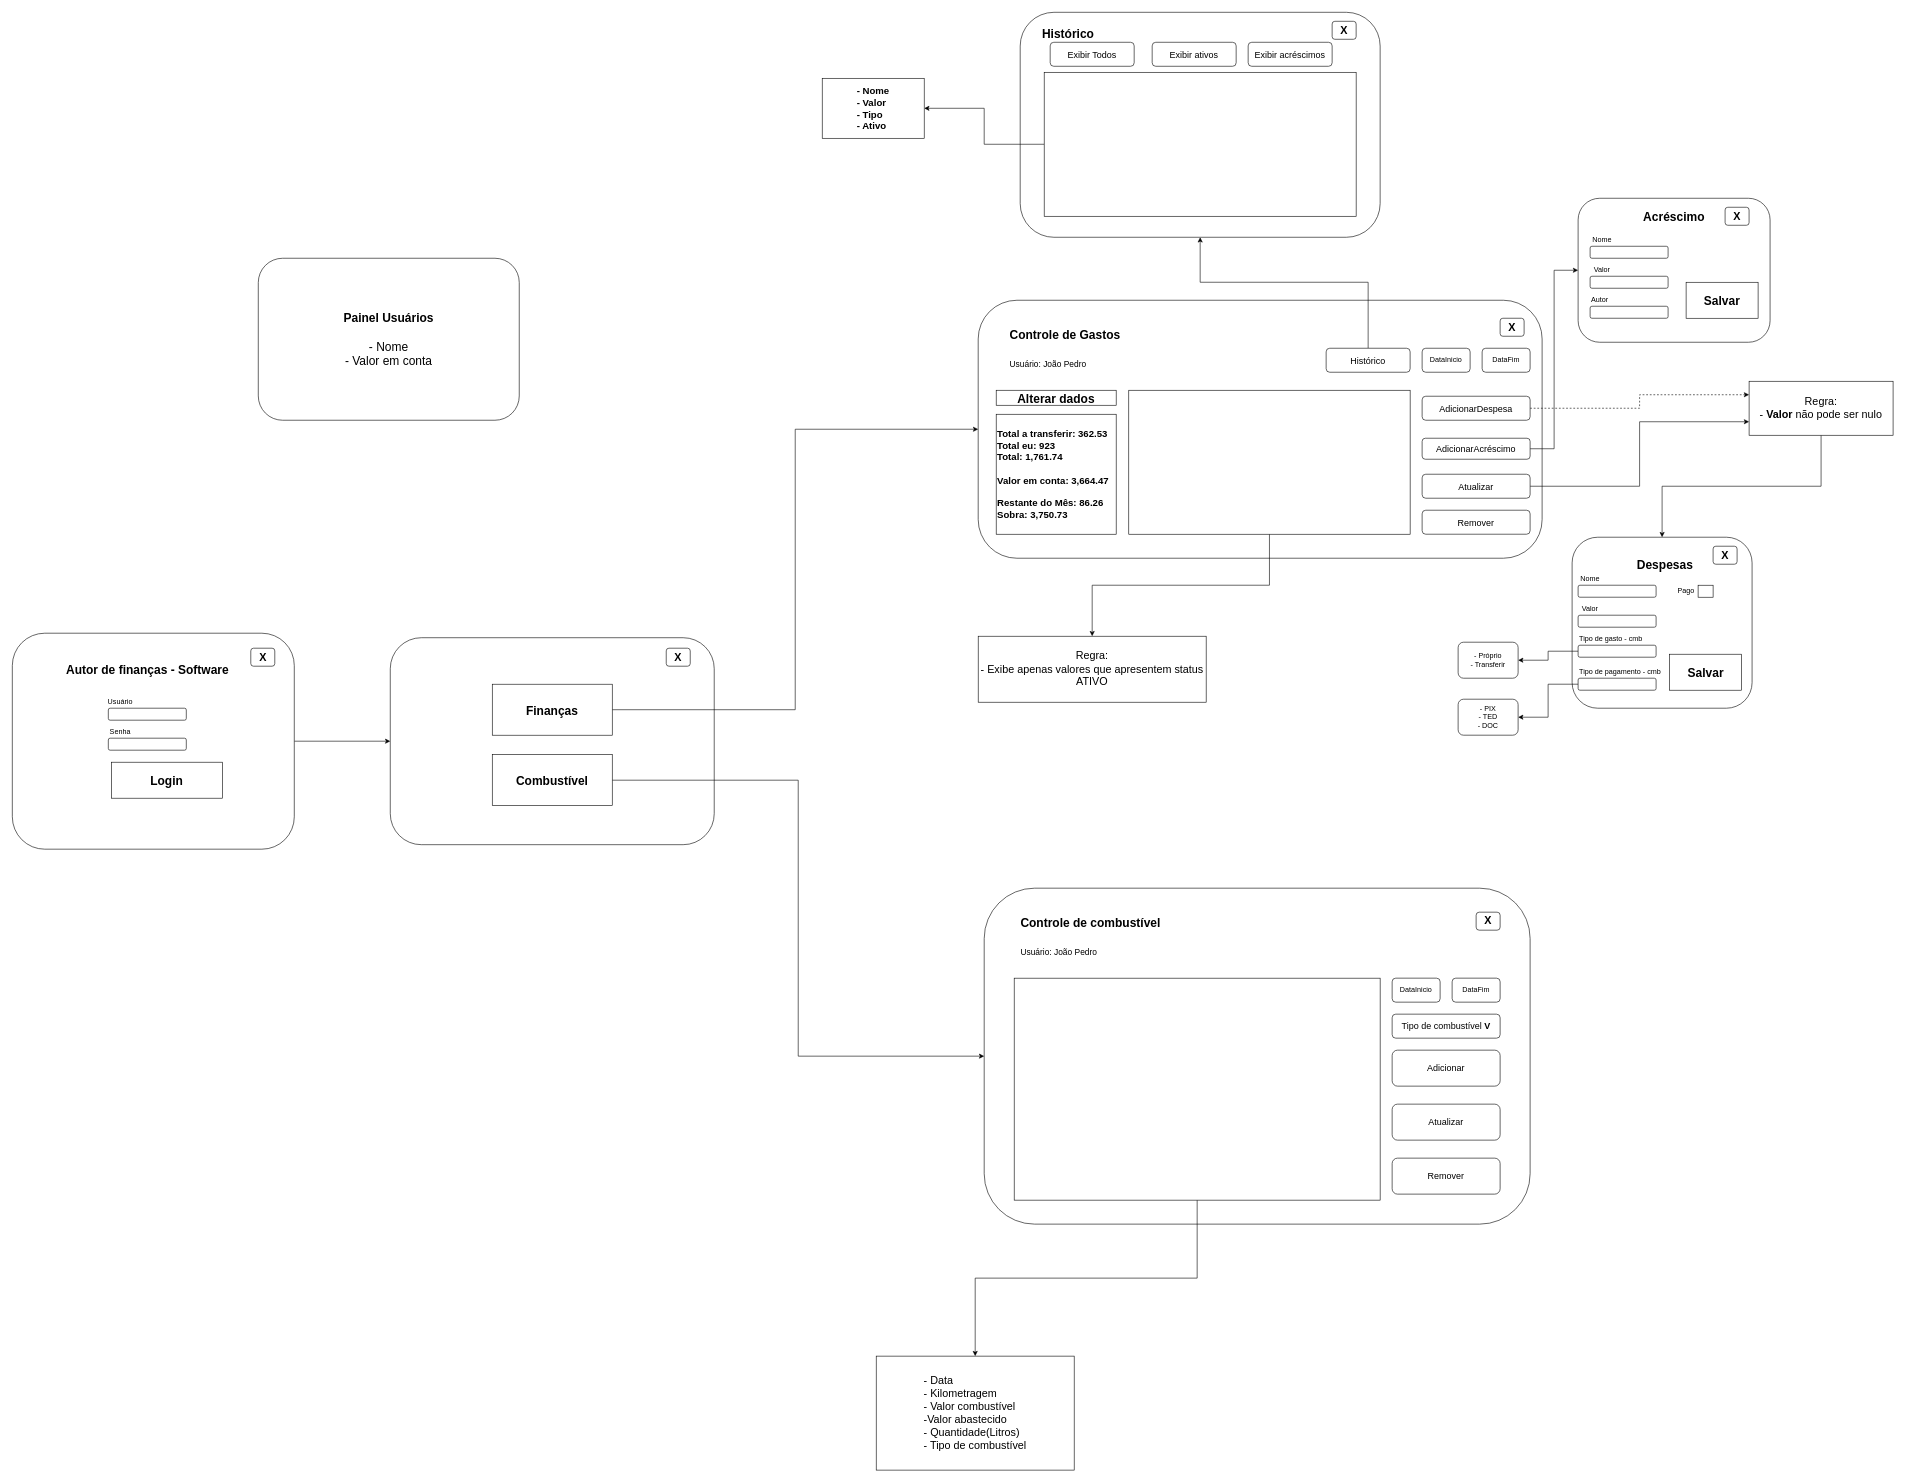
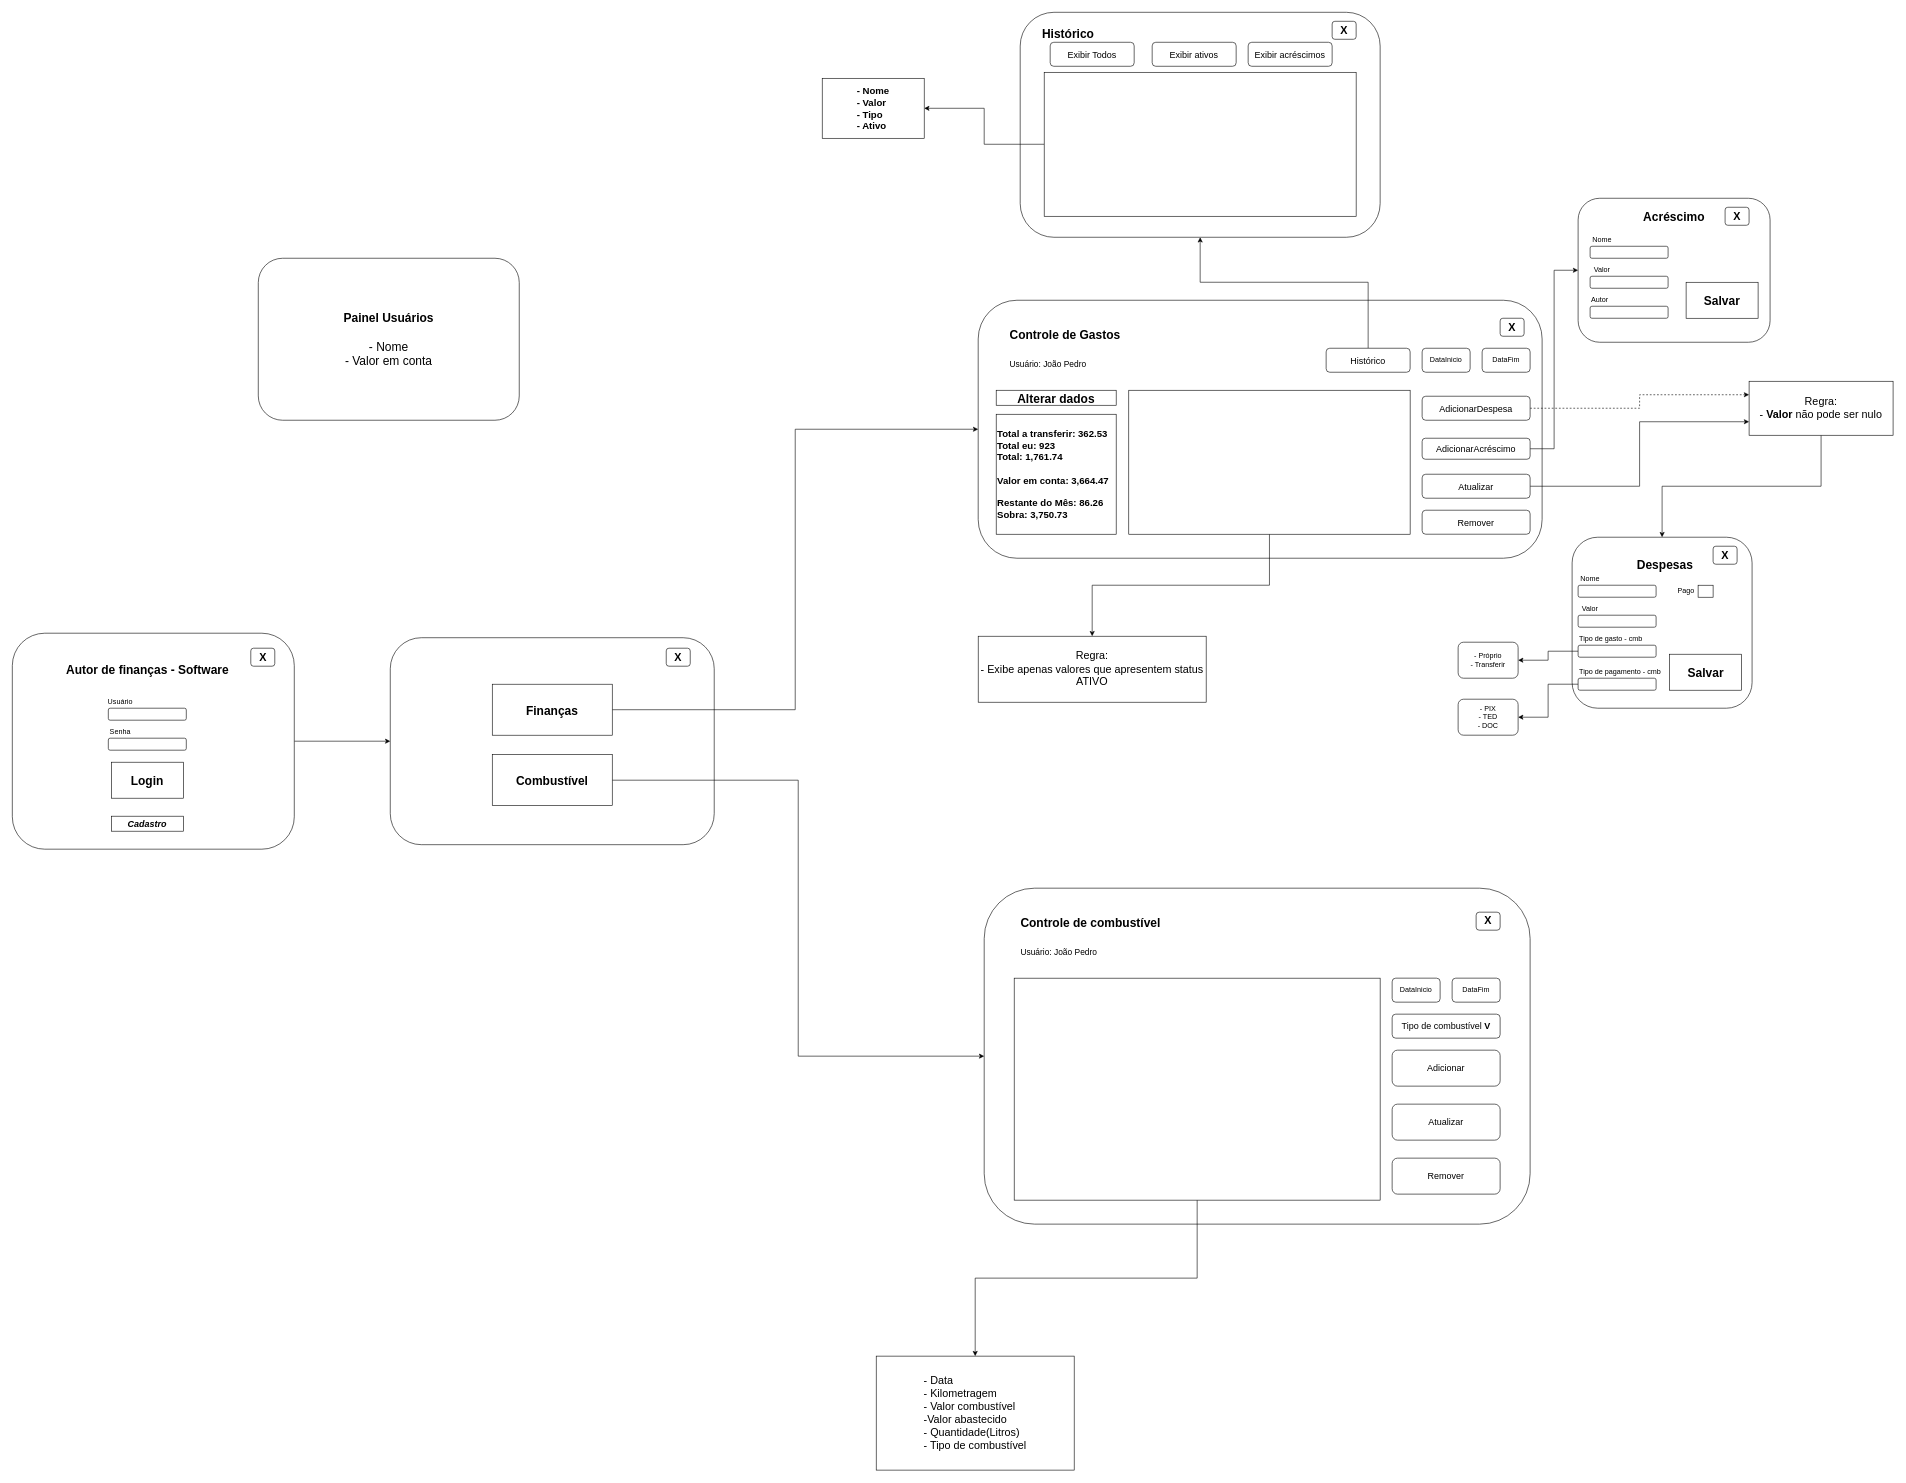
(167, 780) -> (147, 780)
none -> (147, 824)
